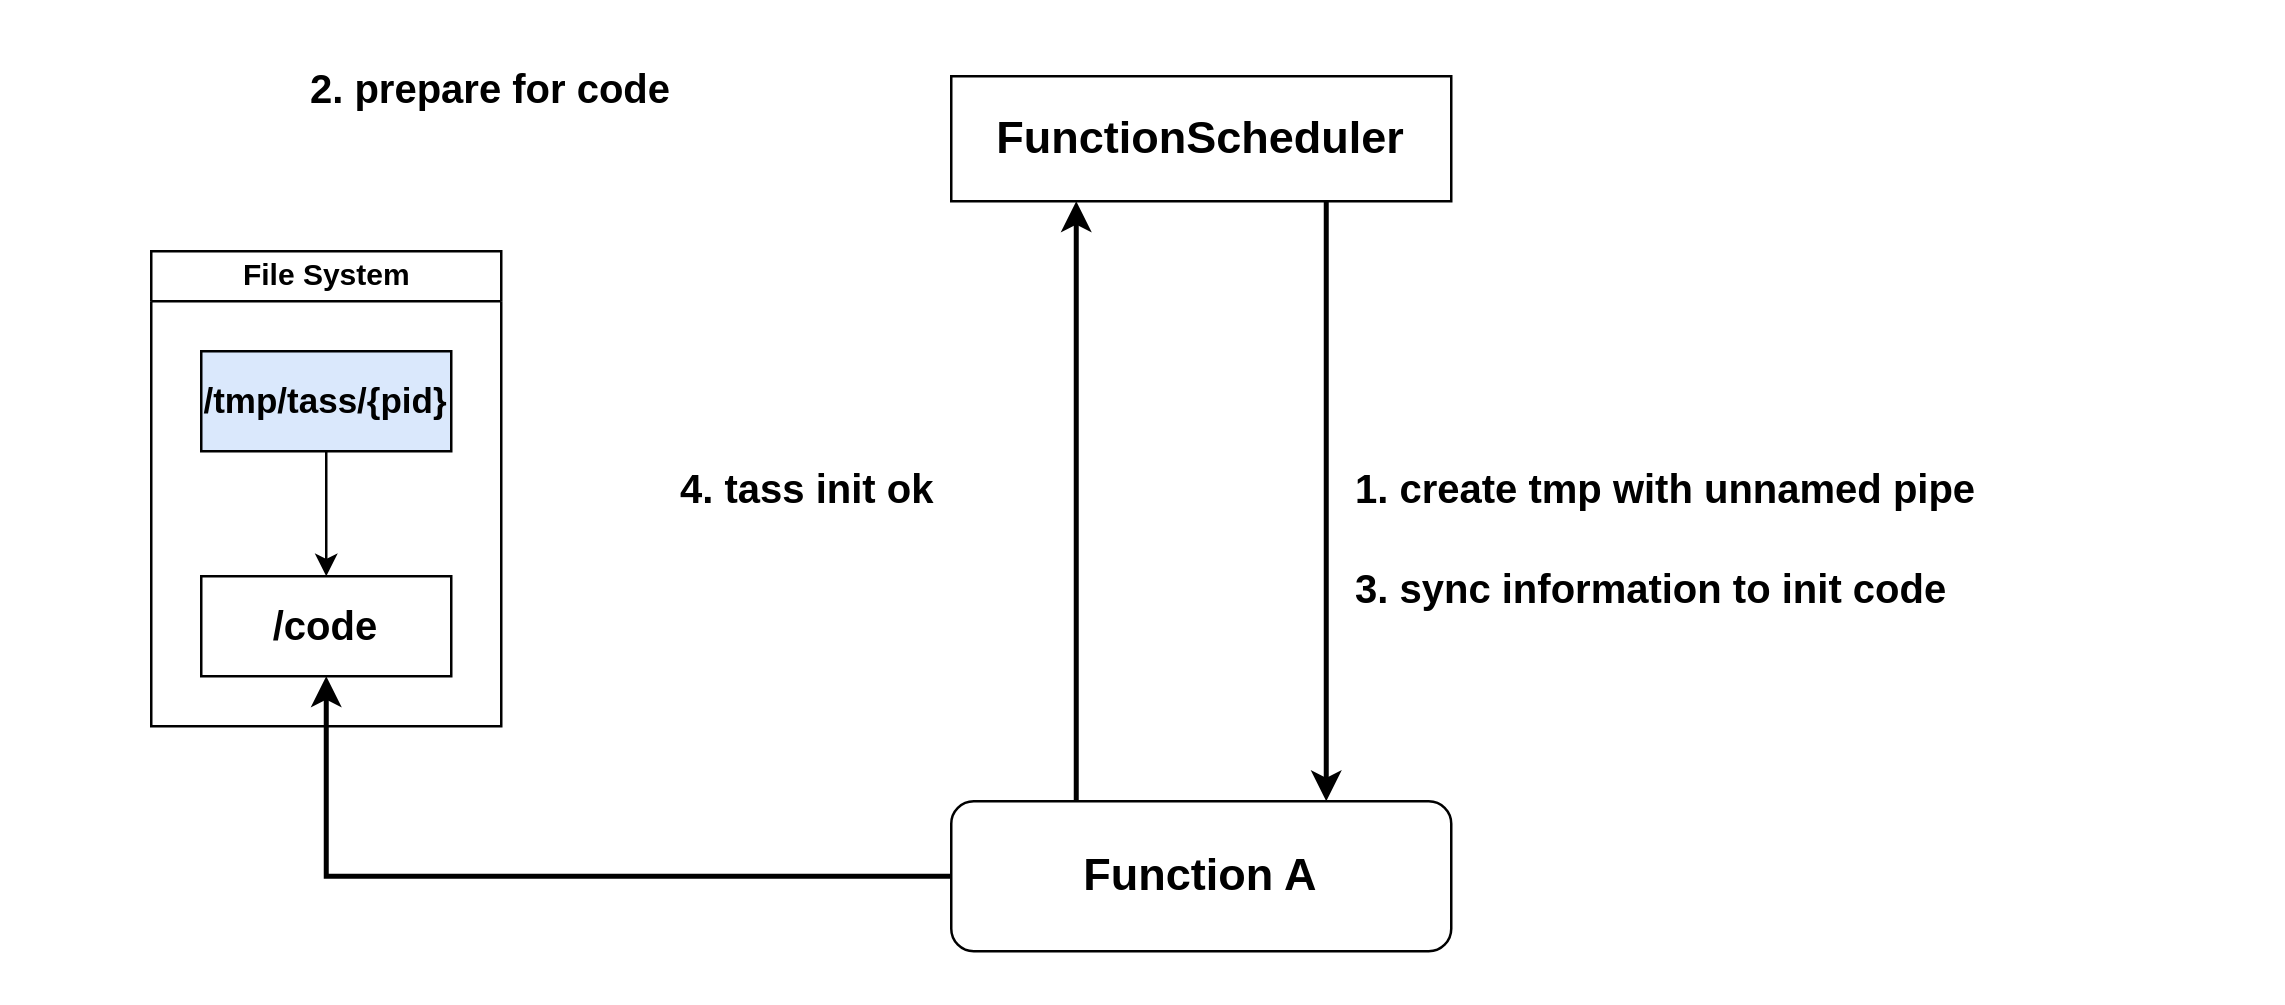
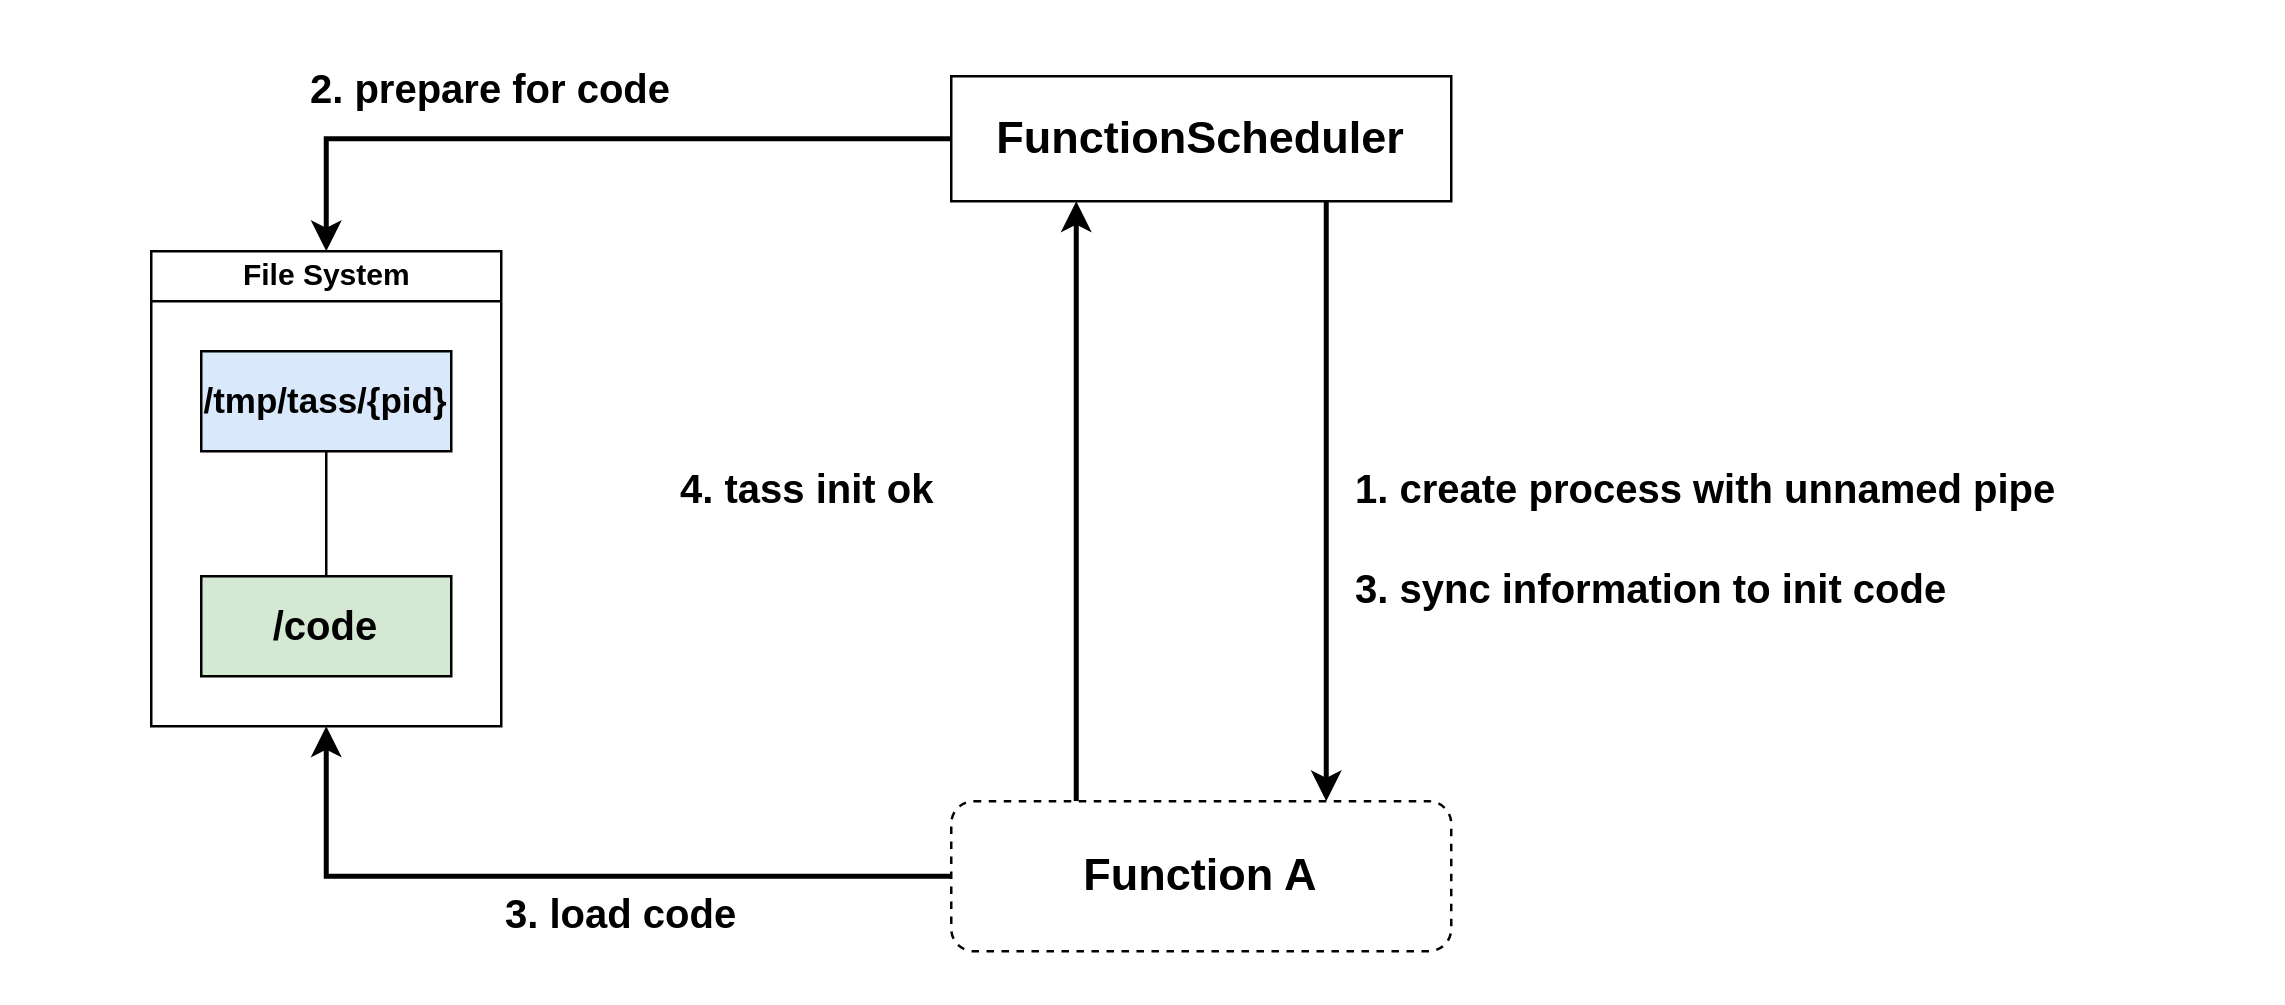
none -> (593, 139)
(1662, 489) -> (1707, 489)
(326, 558) -> (326, 565)
(326, 626) -> (326, 626)
(326, 710) -> (326, 750)
(1201, 876) -> (1201, 876)
none -> (626, 914)
